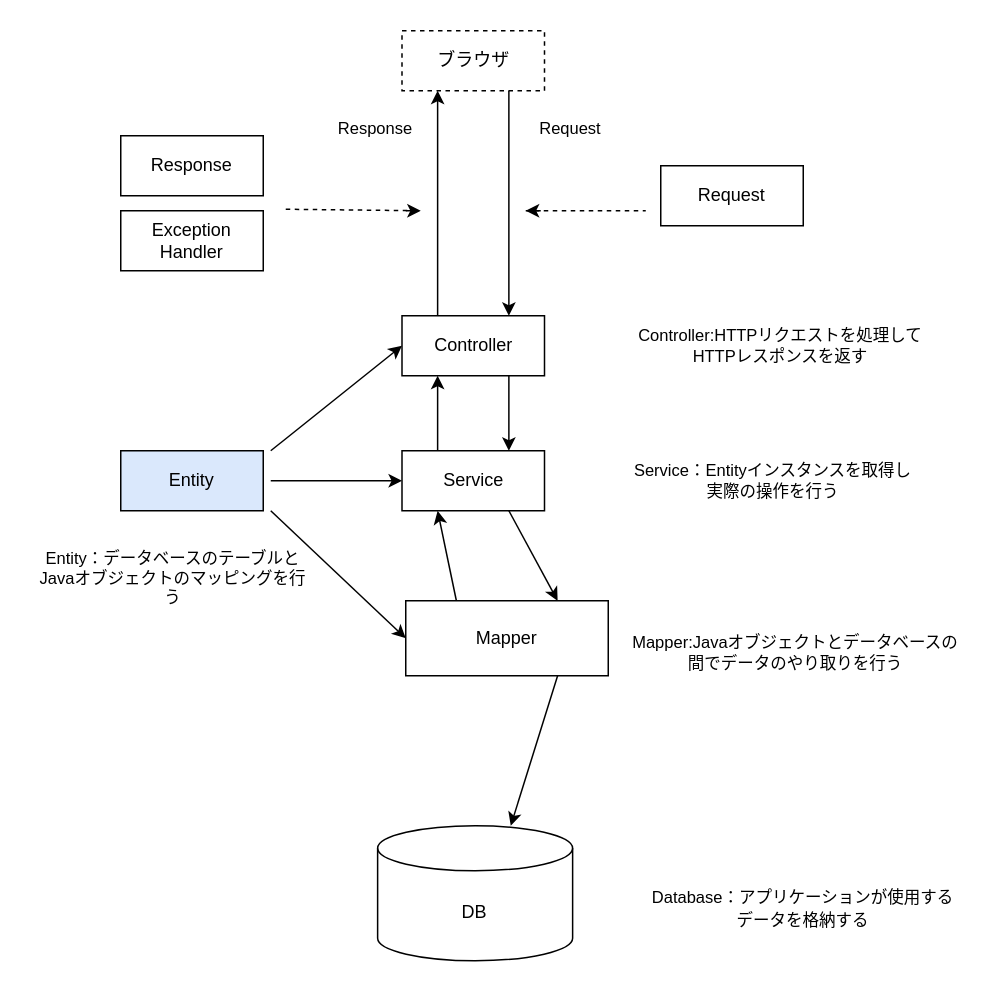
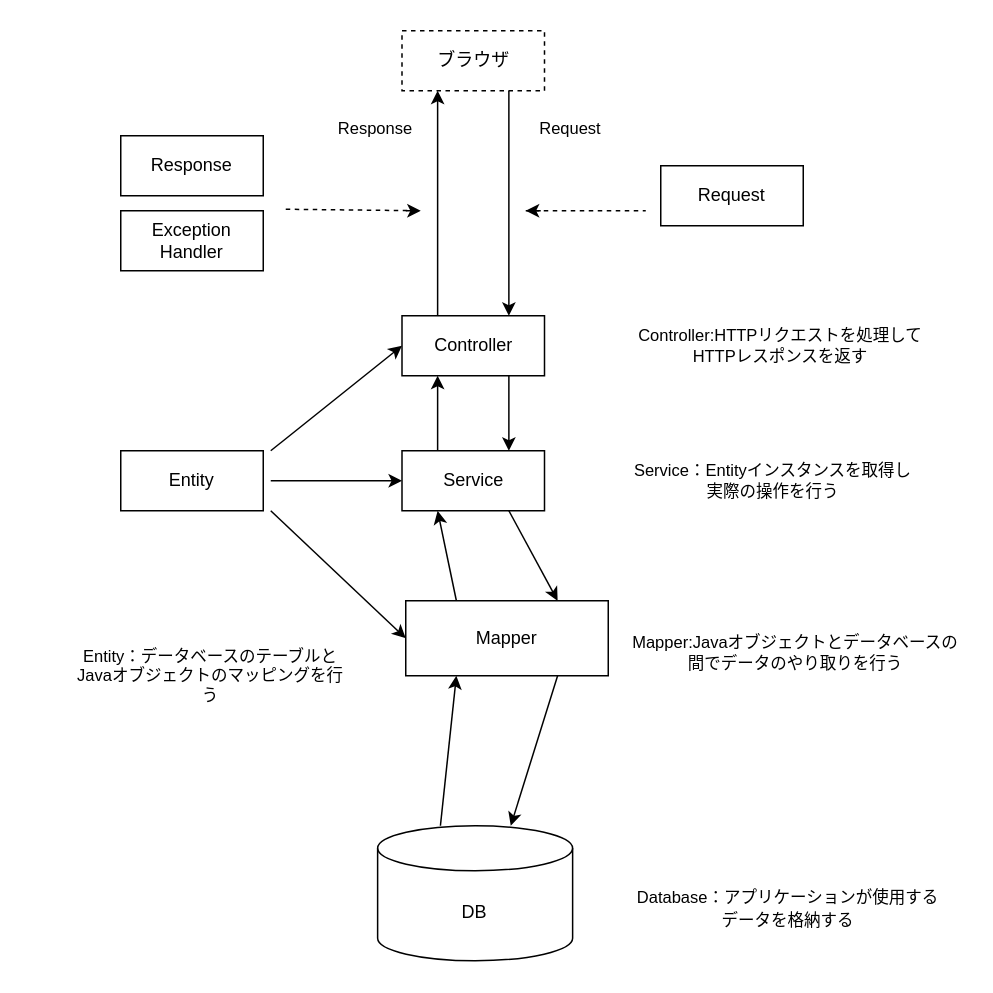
(192, 481) -> (192, 481)
(173, 578) -> (211, 676)
none -> (448, 756)
(803, 908) -> (788, 908)
